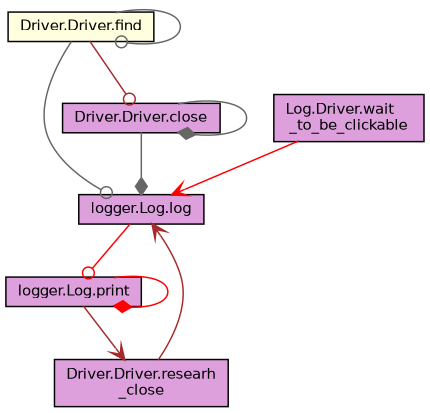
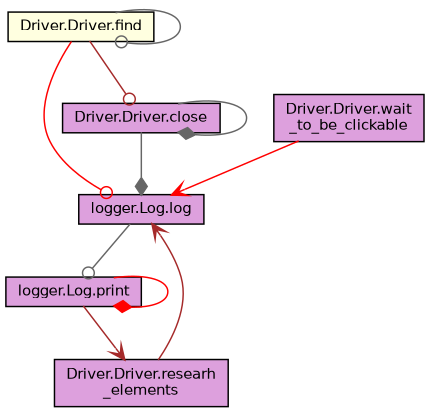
(349, 118) -> (349, 118)
(45, 125) -> (45, 125)
(111, 246) -> (111, 246)
(141, 383) -> (141, 383)
